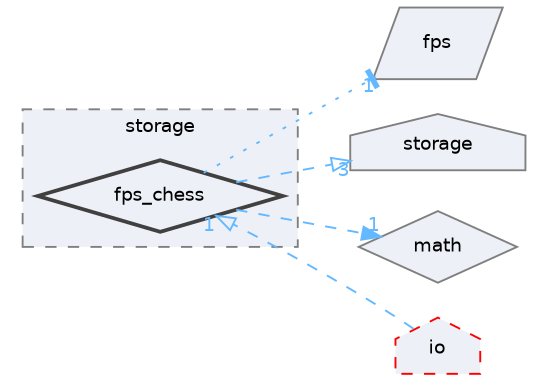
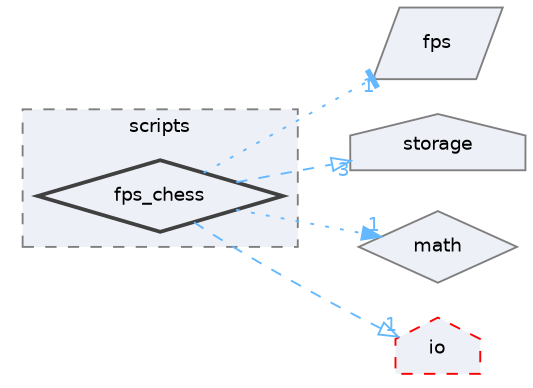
(160, 127) -> (160, 127)
(312, 224) -> (312, 224)
(325, 274) -> (286, 278)
